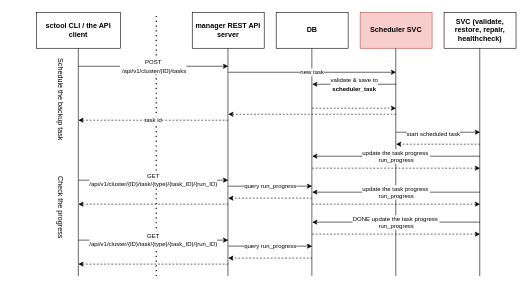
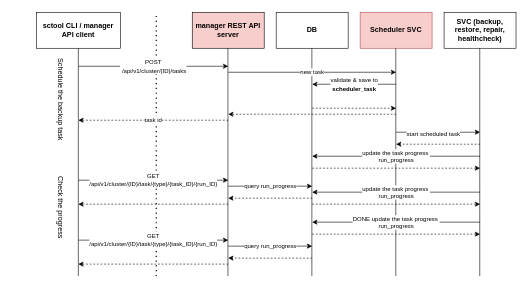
(78, 30) -> (78, 30)
(228, 30) -> (228, 30)
(480, 30) -> (480, 30)
